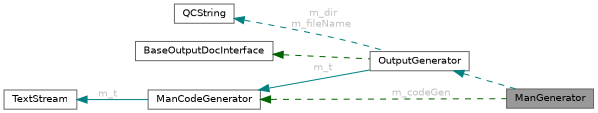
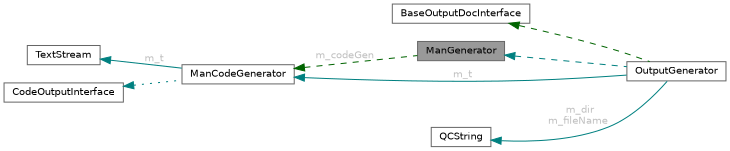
(316, 34) -> (592, 132)
(490, 81) -> (571, 61)
none -> (64, 93)
